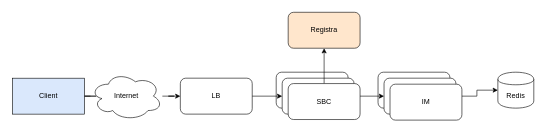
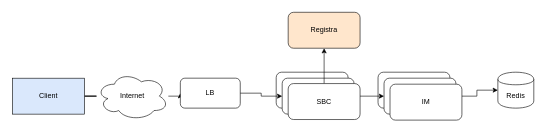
(126, 96) -> (132, 96)
(216, 96) -> (210, 93)
